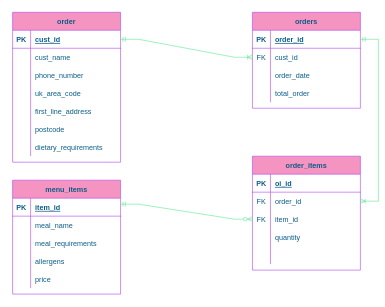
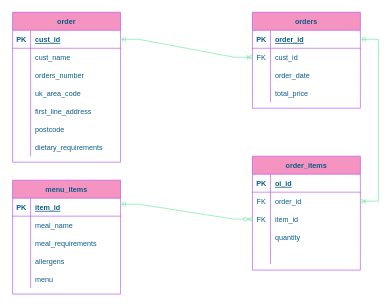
(59, 76) -> (61, 76)
(296, 94) -> (295, 94)
(44, 280) -> (43, 280)
